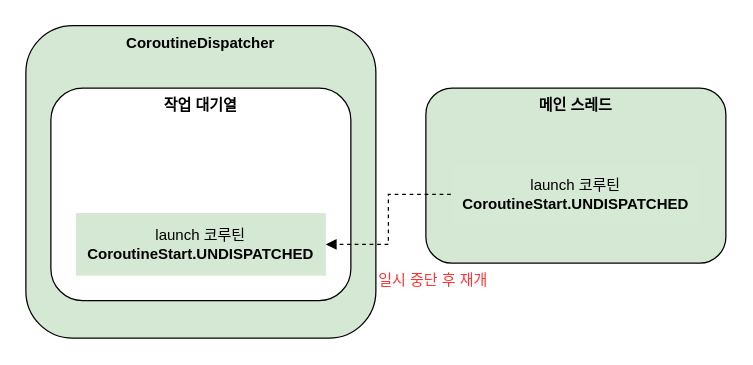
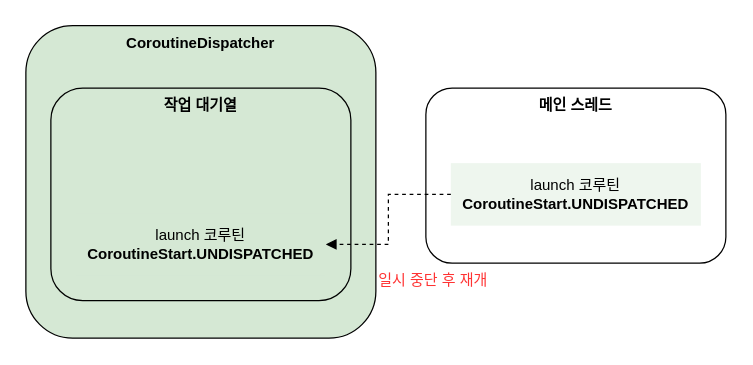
(576, 106) -> (576, 106)
(201, 194) -> (201, 194)
